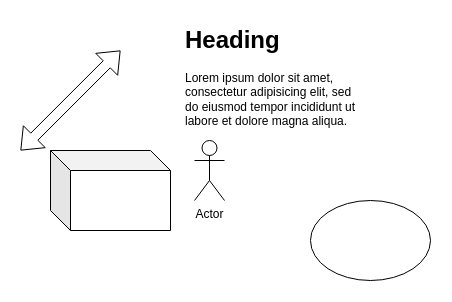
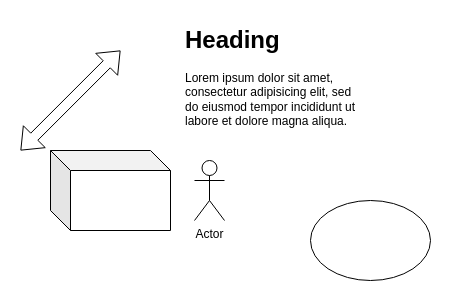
(210, 171) -> (210, 191)
